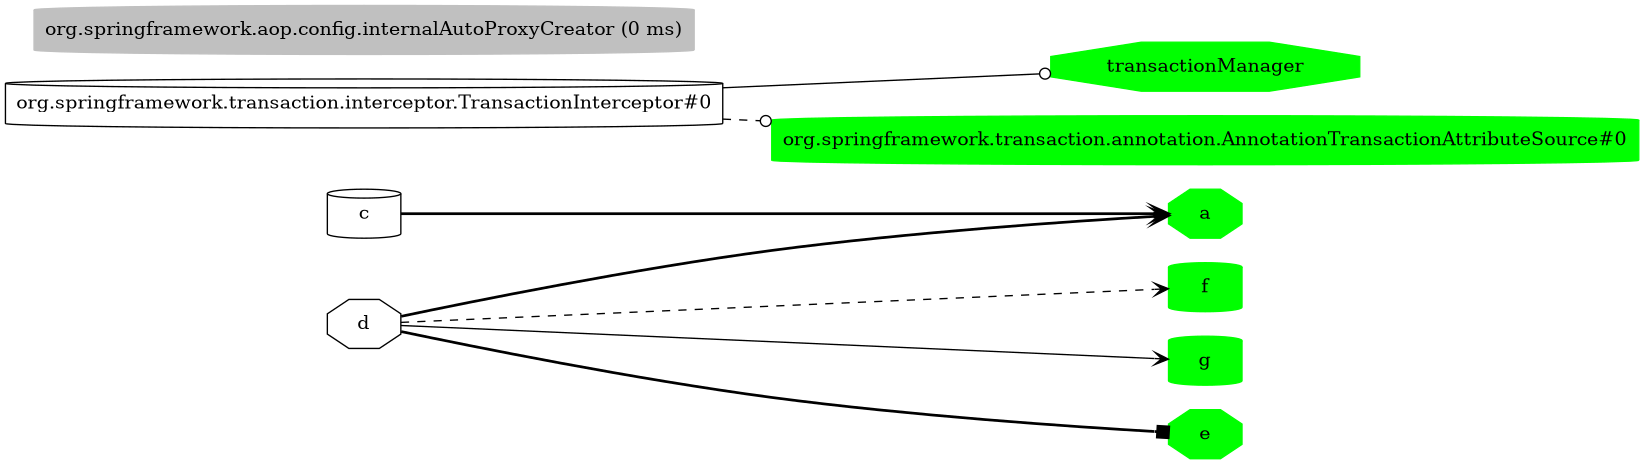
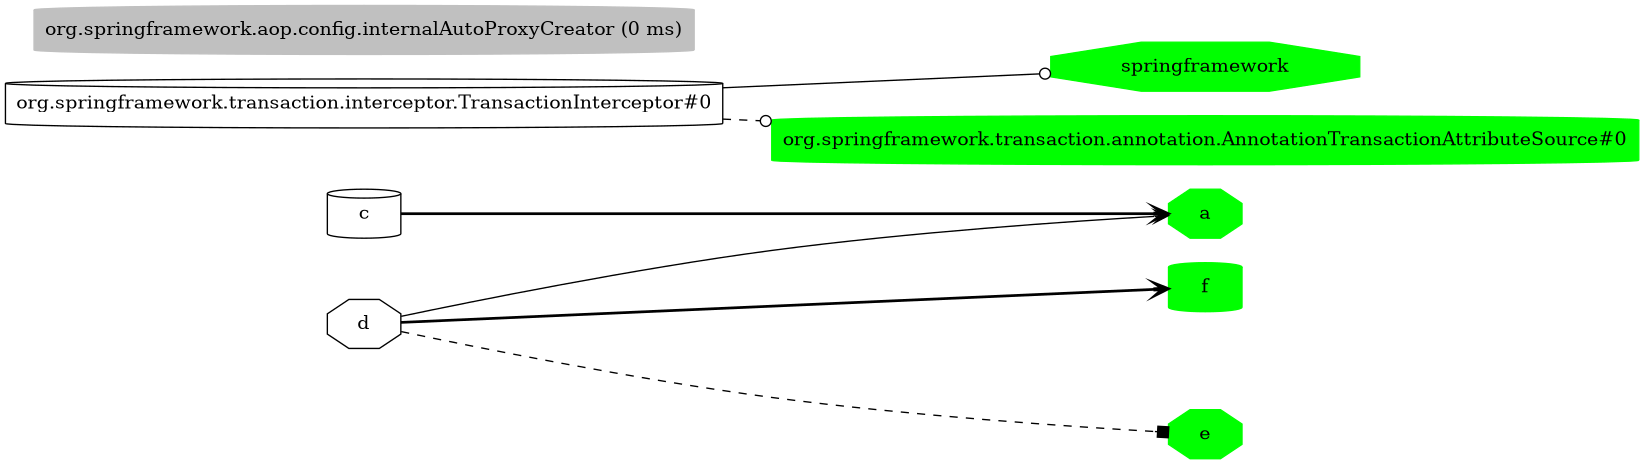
(1205, 67) -> (1205, 67)
(776, 250) -> (776, 250)
(778, 306) -> (778, 306)
(1205, 361) -> none
(776, 398) -> (776, 398)
